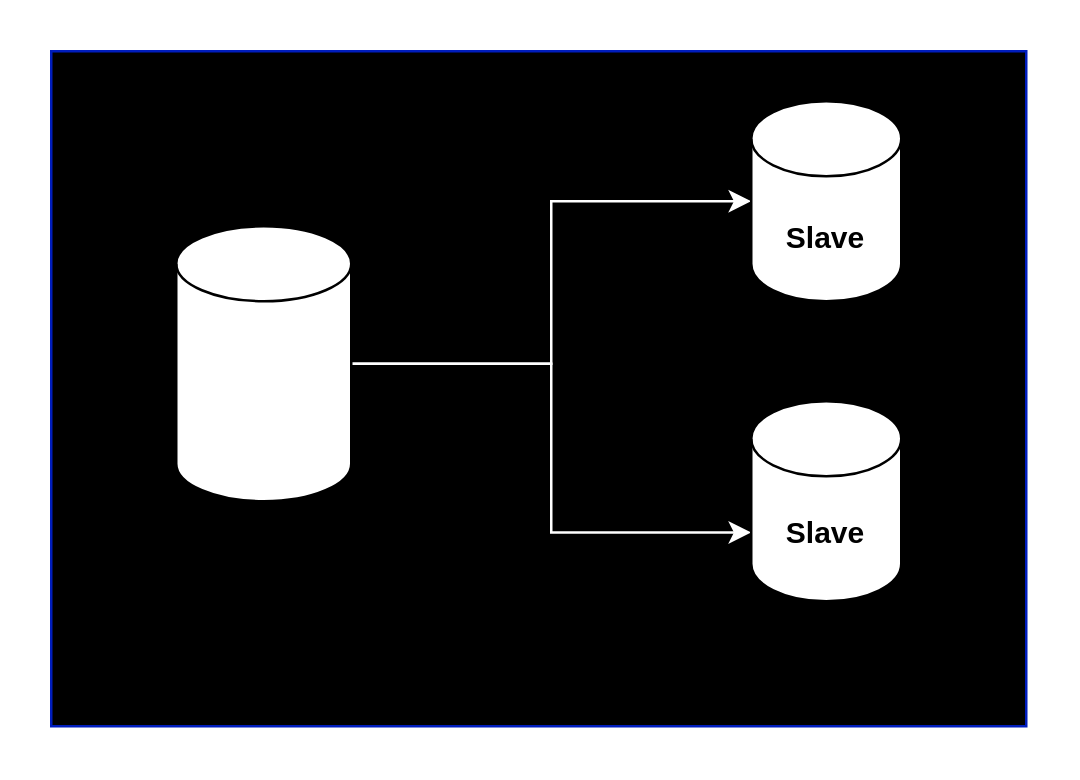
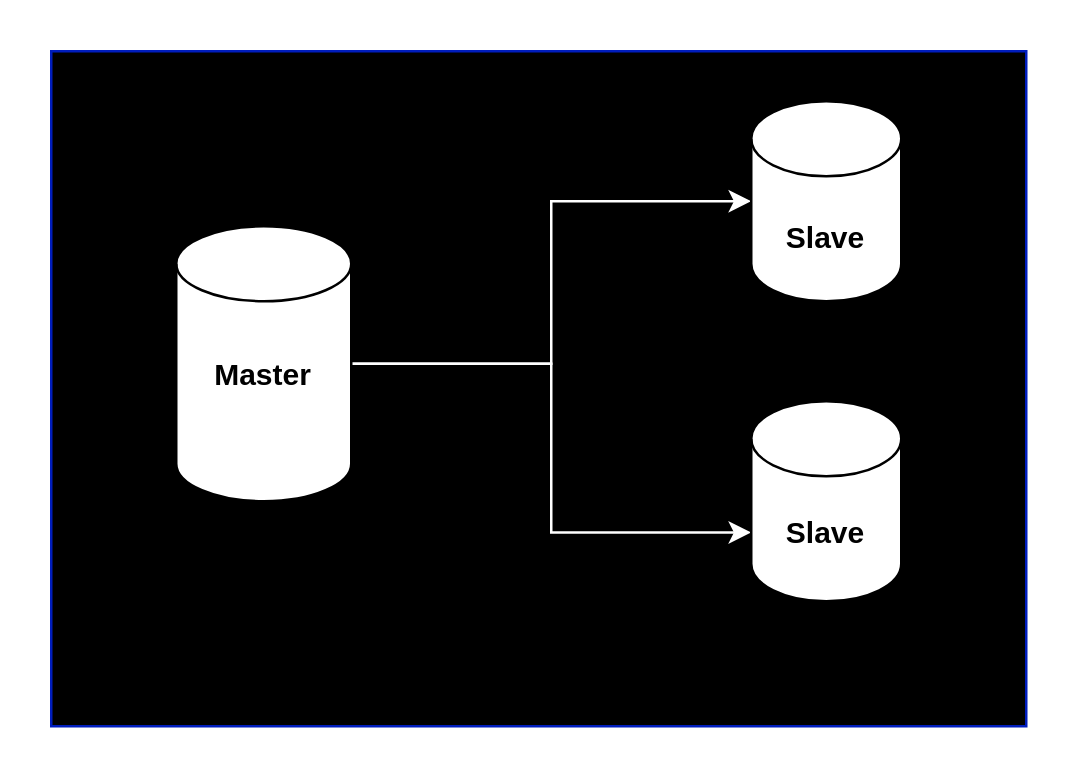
none -> (264, 376)
